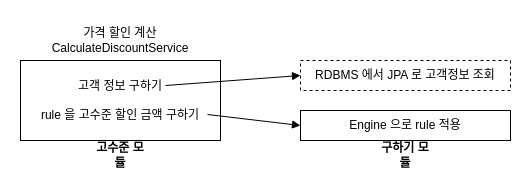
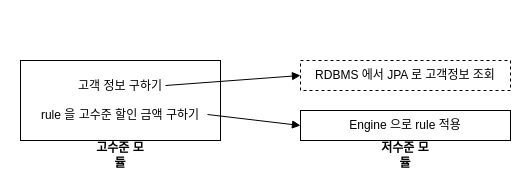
(121, 41) -> none
(406, 156) -> (406, 156)
